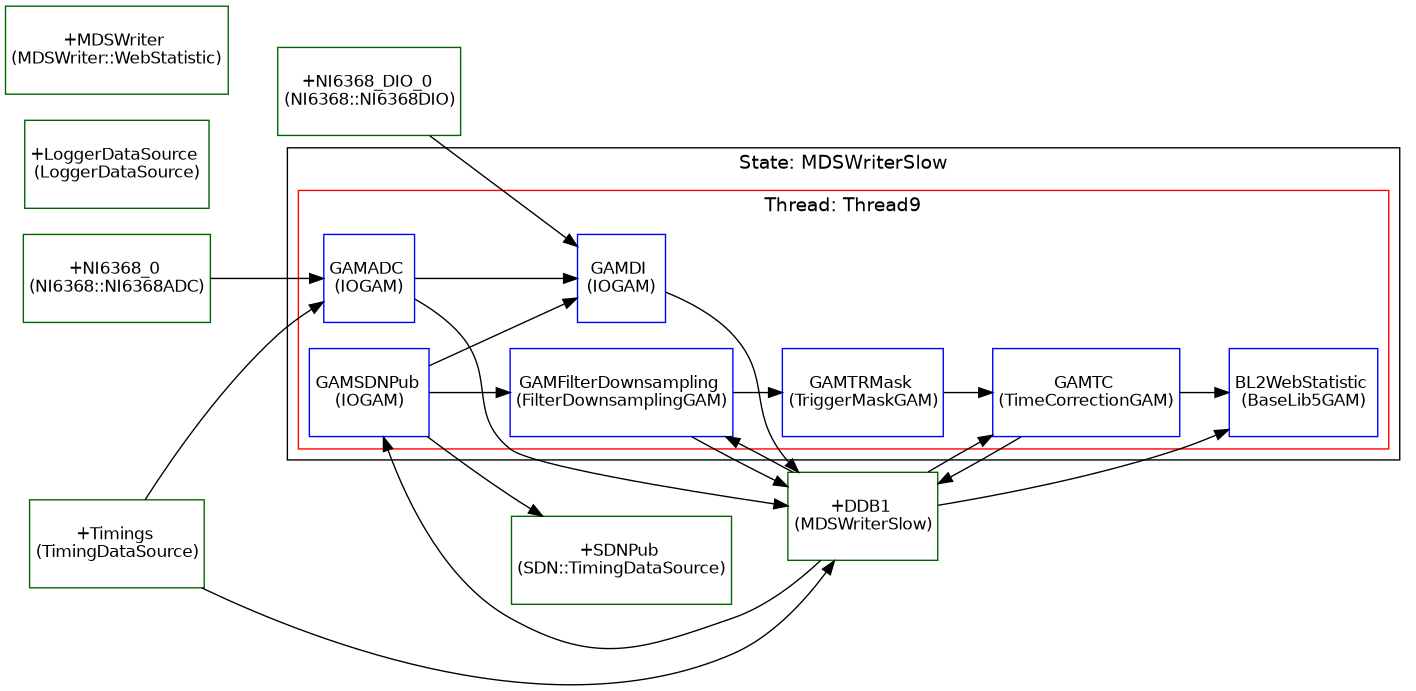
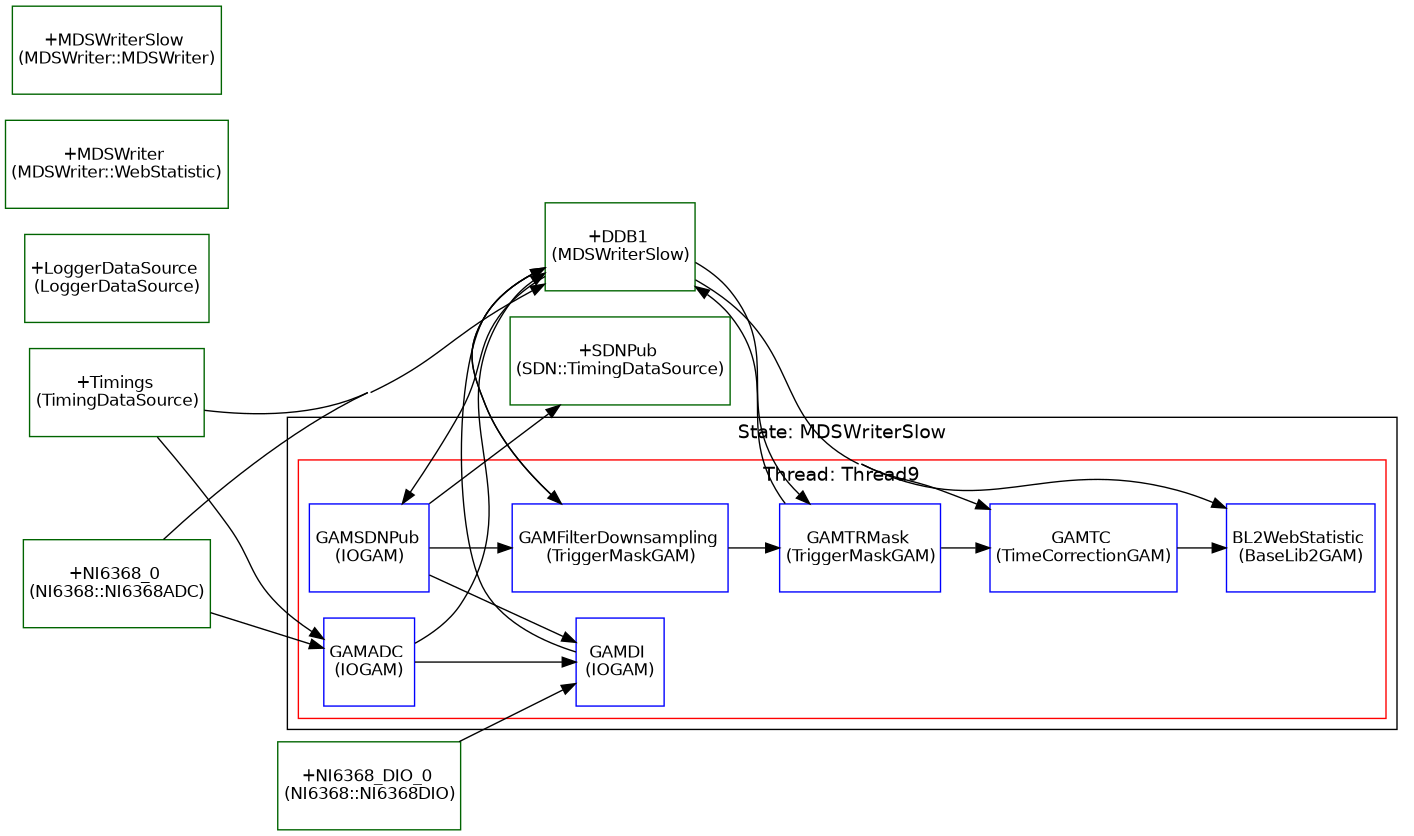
none -> (117, 50)
(622, 401) -> (621, 556)
(1304, 401) -> (1301, 556)
(986, 457) -> (261, 459)
